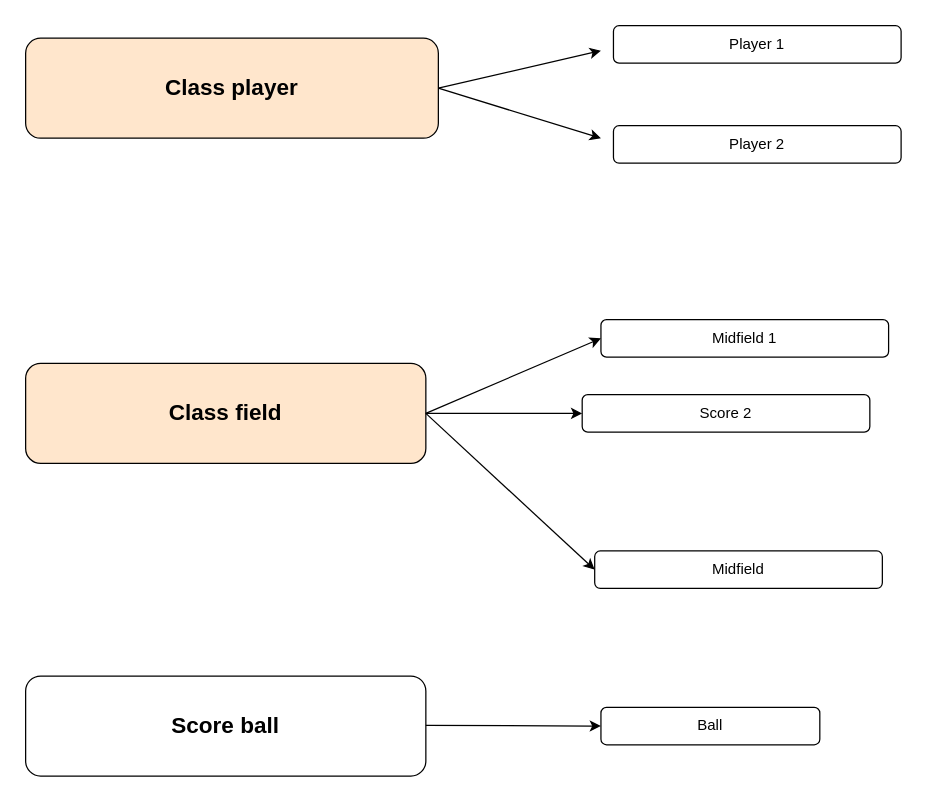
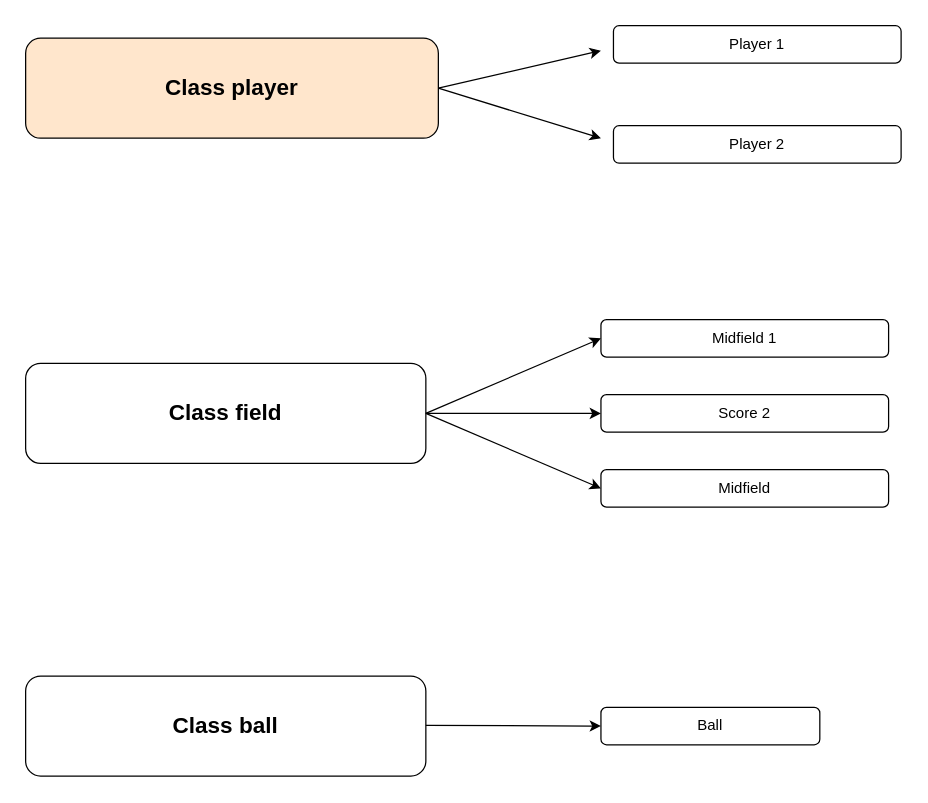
(226, 413) -> (226, 413)
(726, 413) -> (744, 413)
(738, 569) -> (744, 488)
(226, 726) -> (226, 726)
